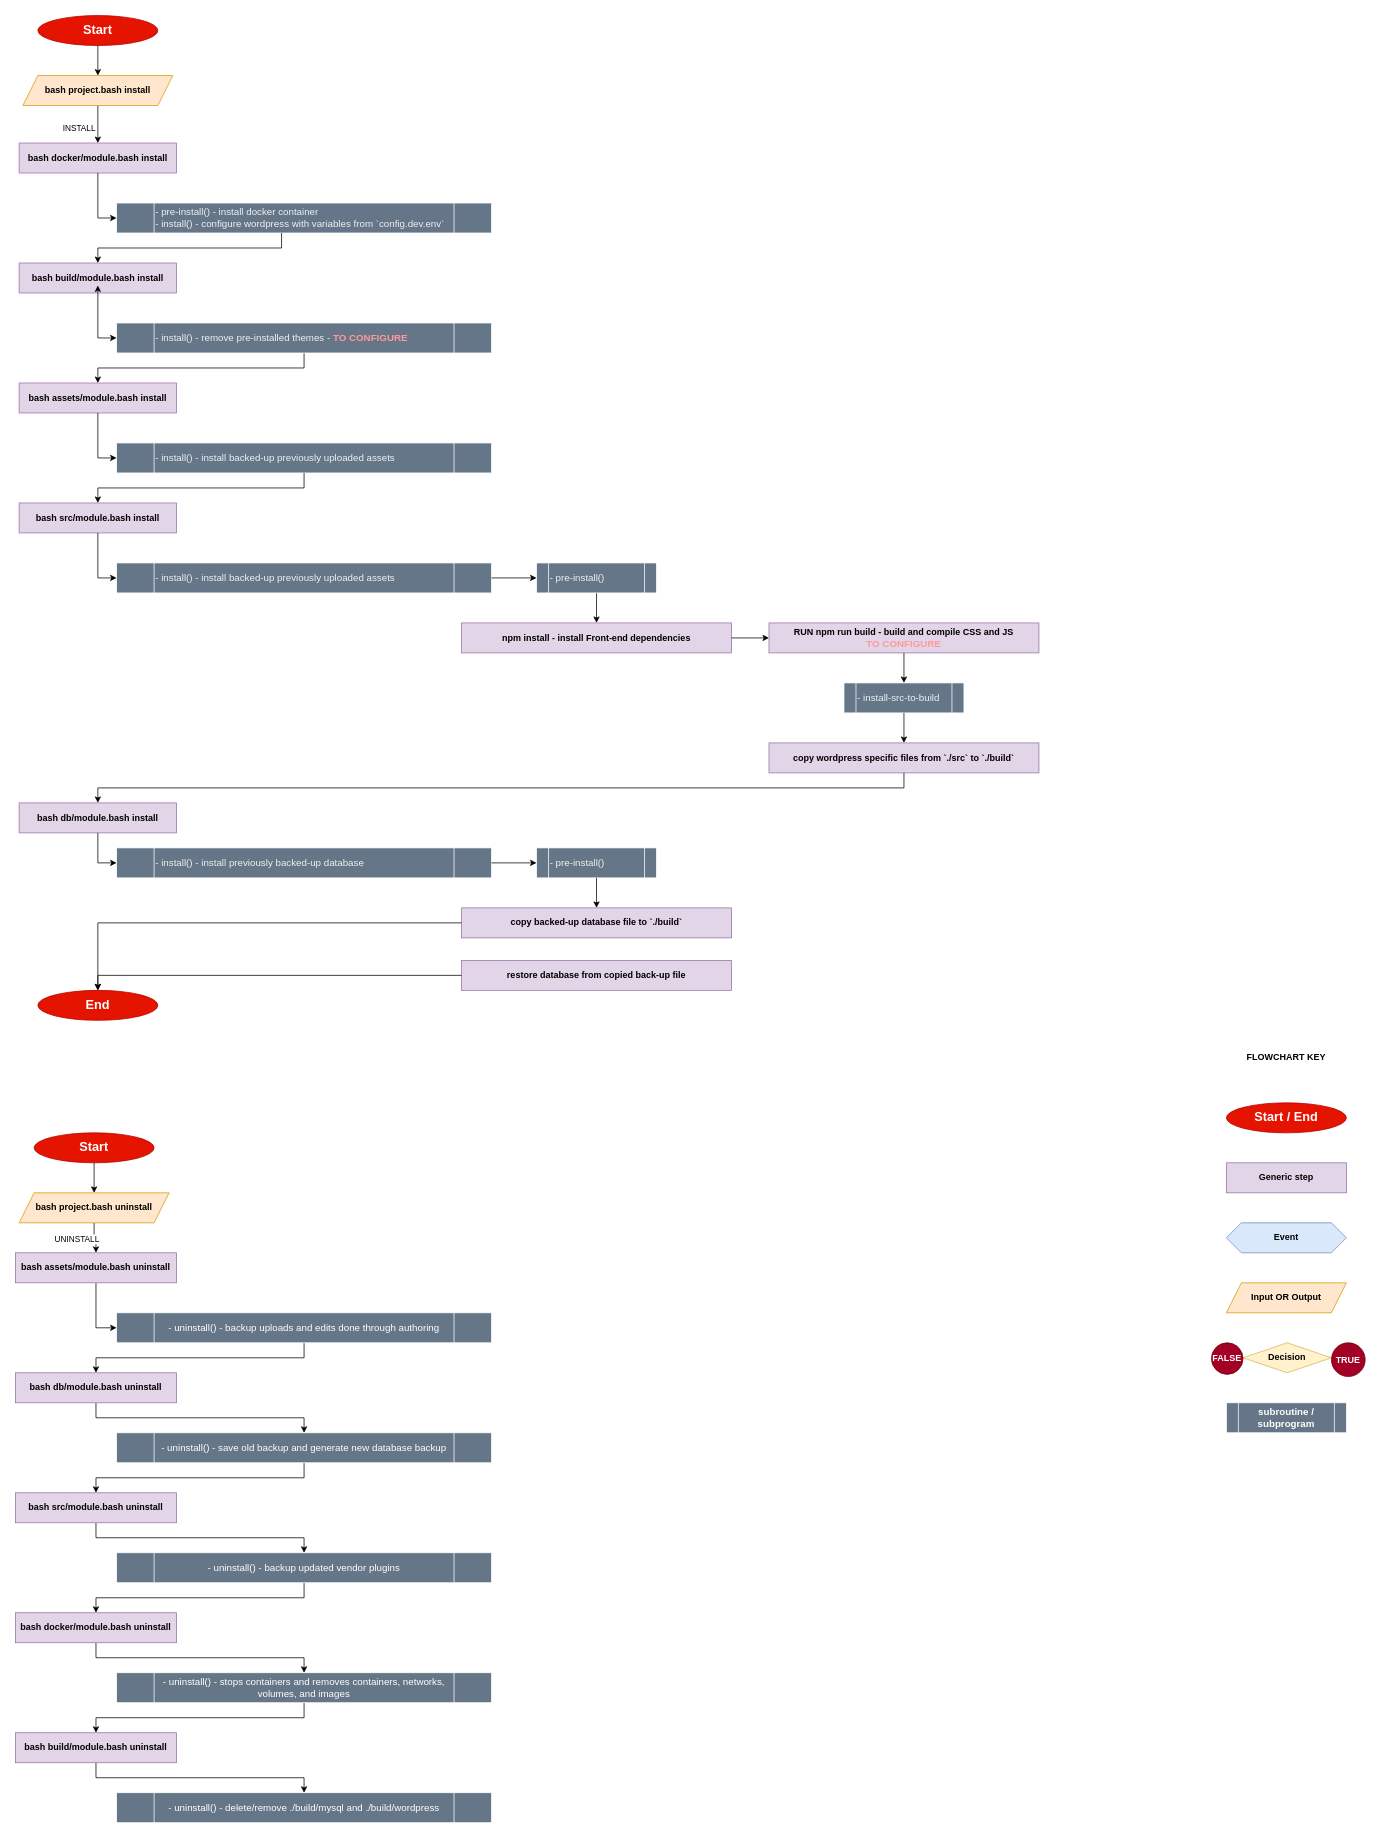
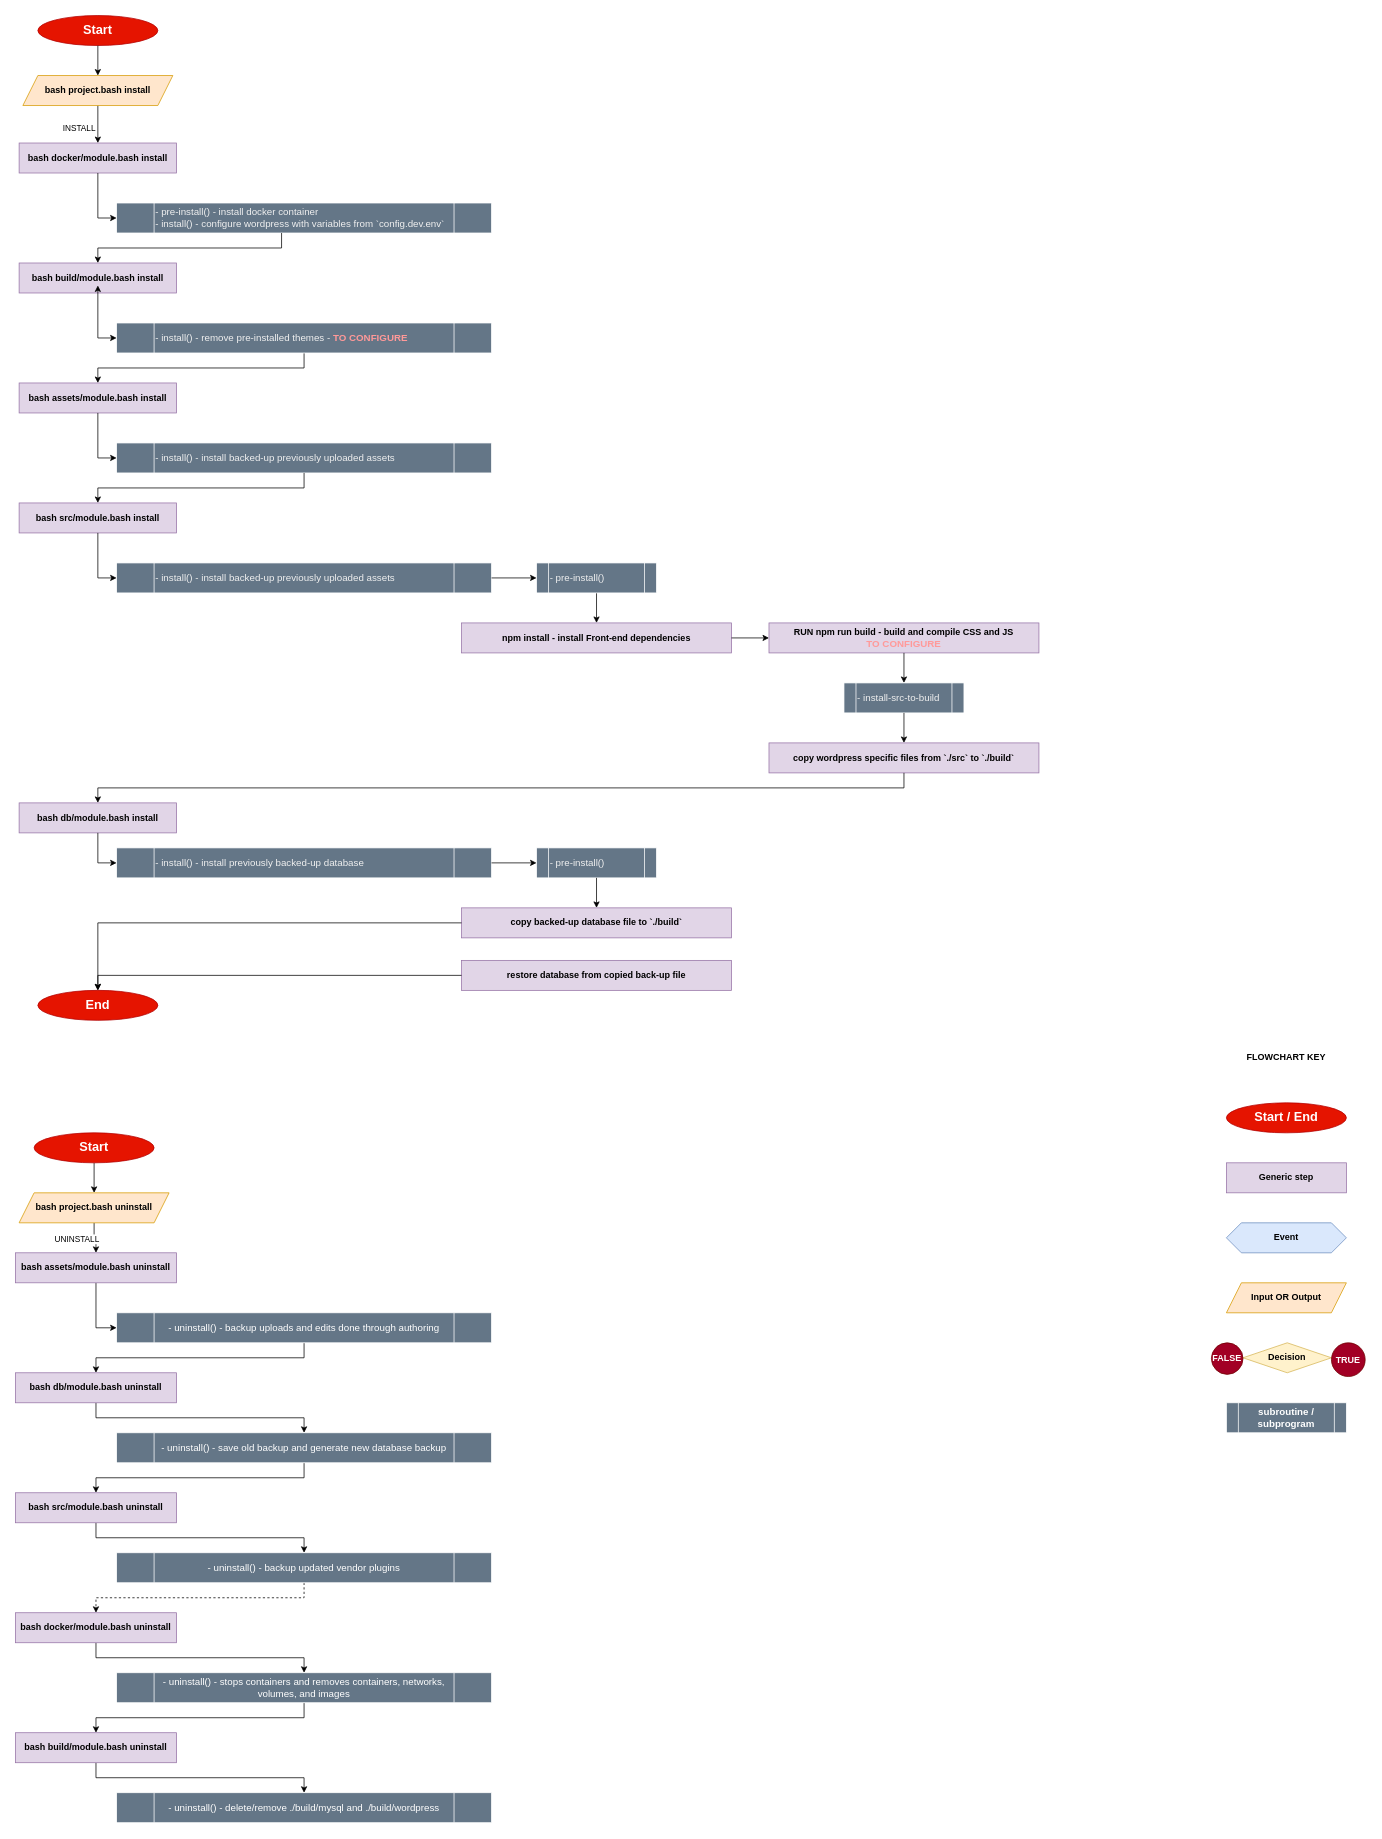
(204, 1598) -> (204, 1598)
